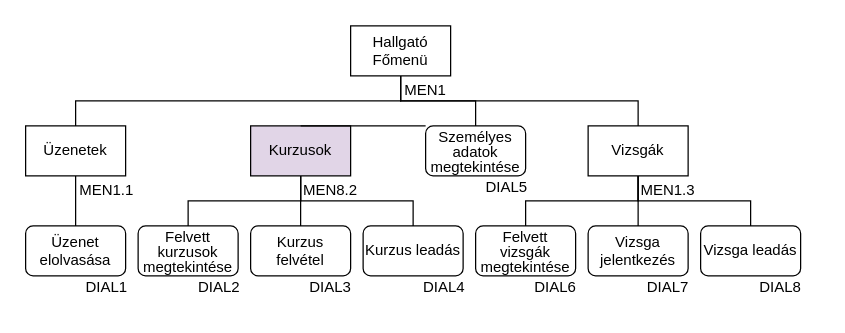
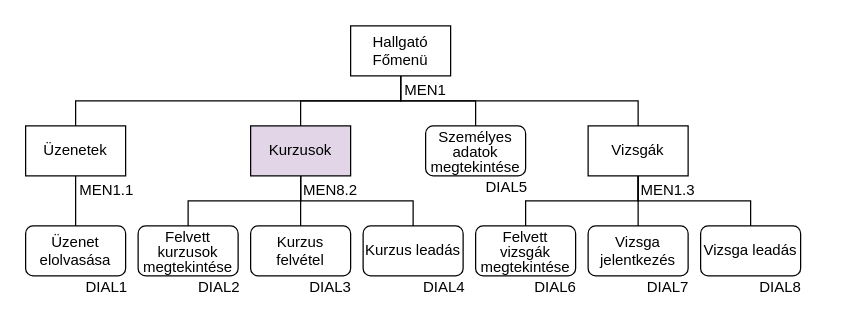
(387, 126) -> (301, 115)
